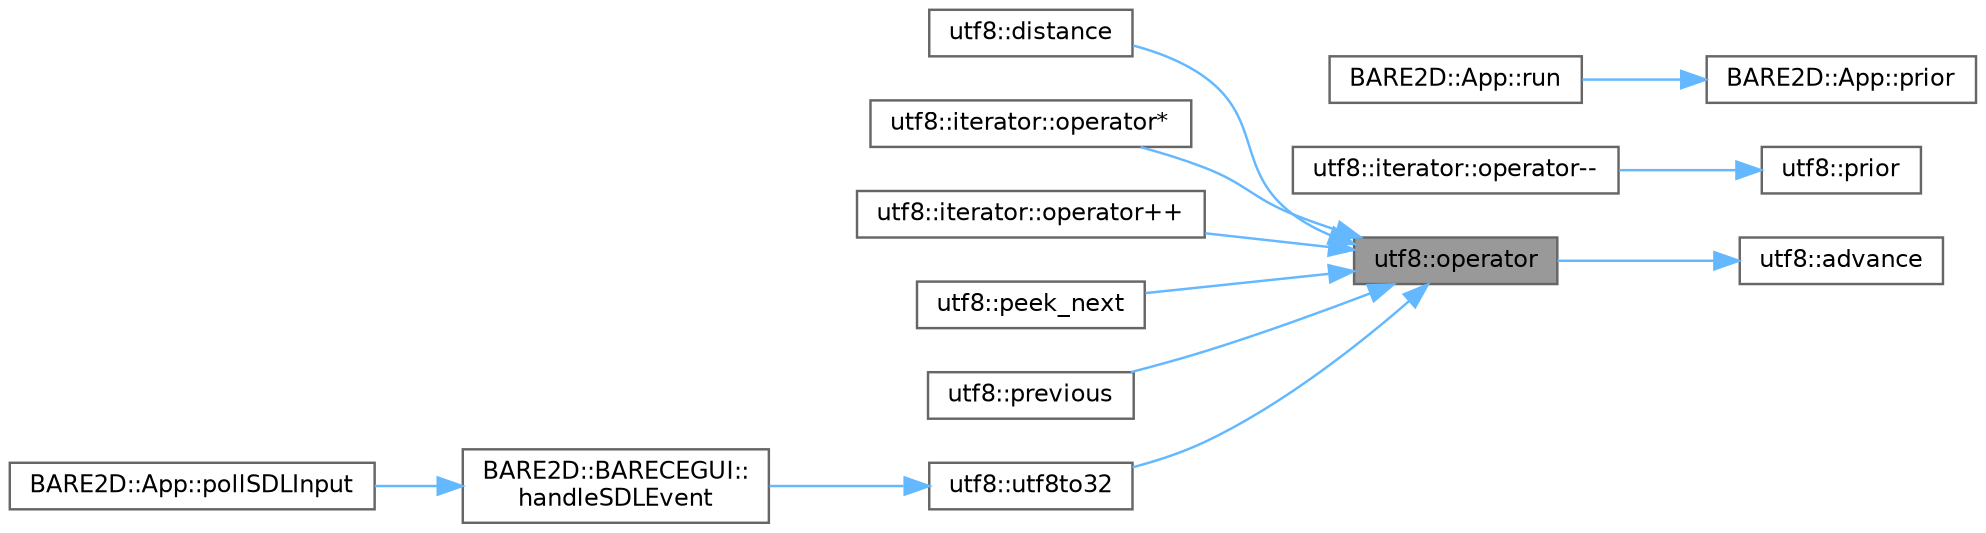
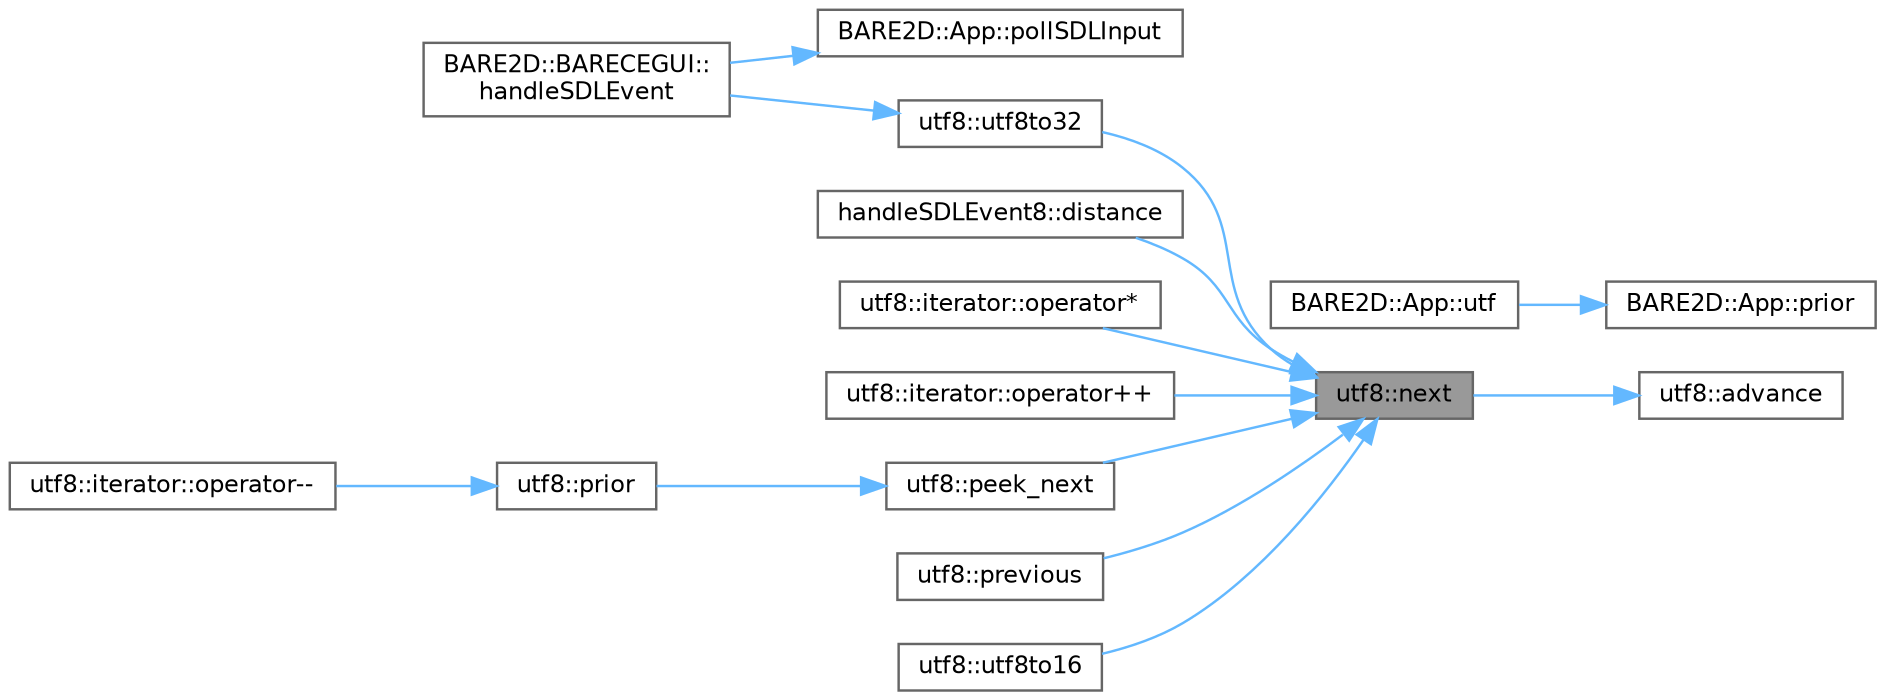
(1031, 33) -> (1000, 214)
(1456, 80) -> (1394, 305)
(1456, 261) -> (1394, 395)
(406, 486) -> (762, 59)
none -> (758, 486)
none -> (1000, 667)
